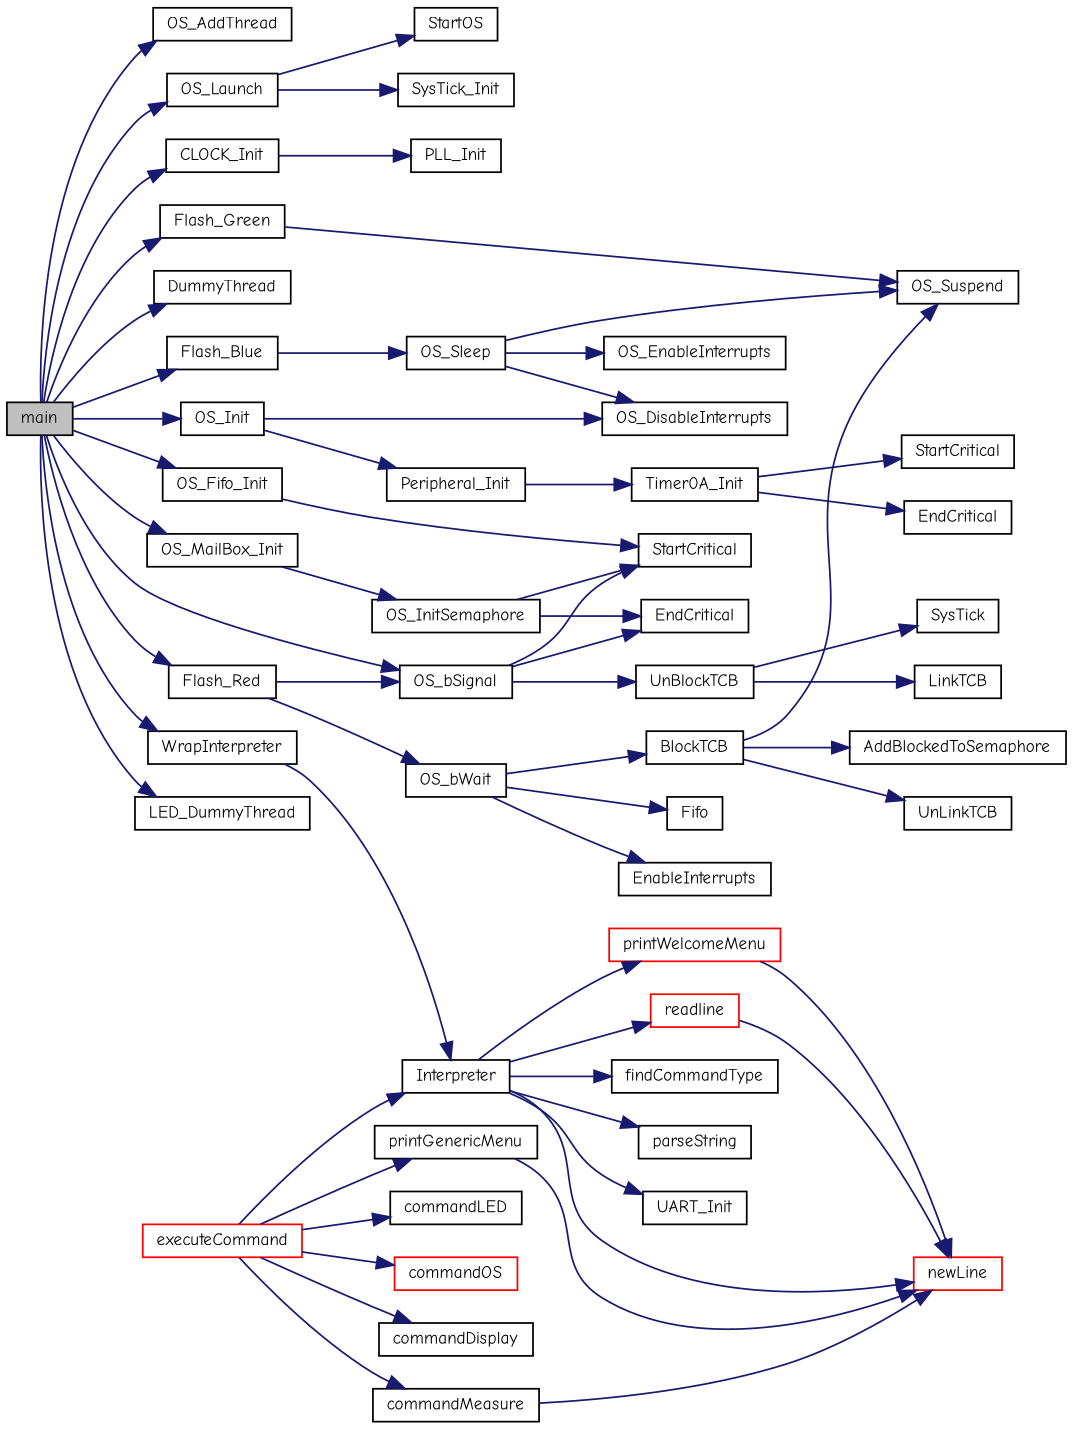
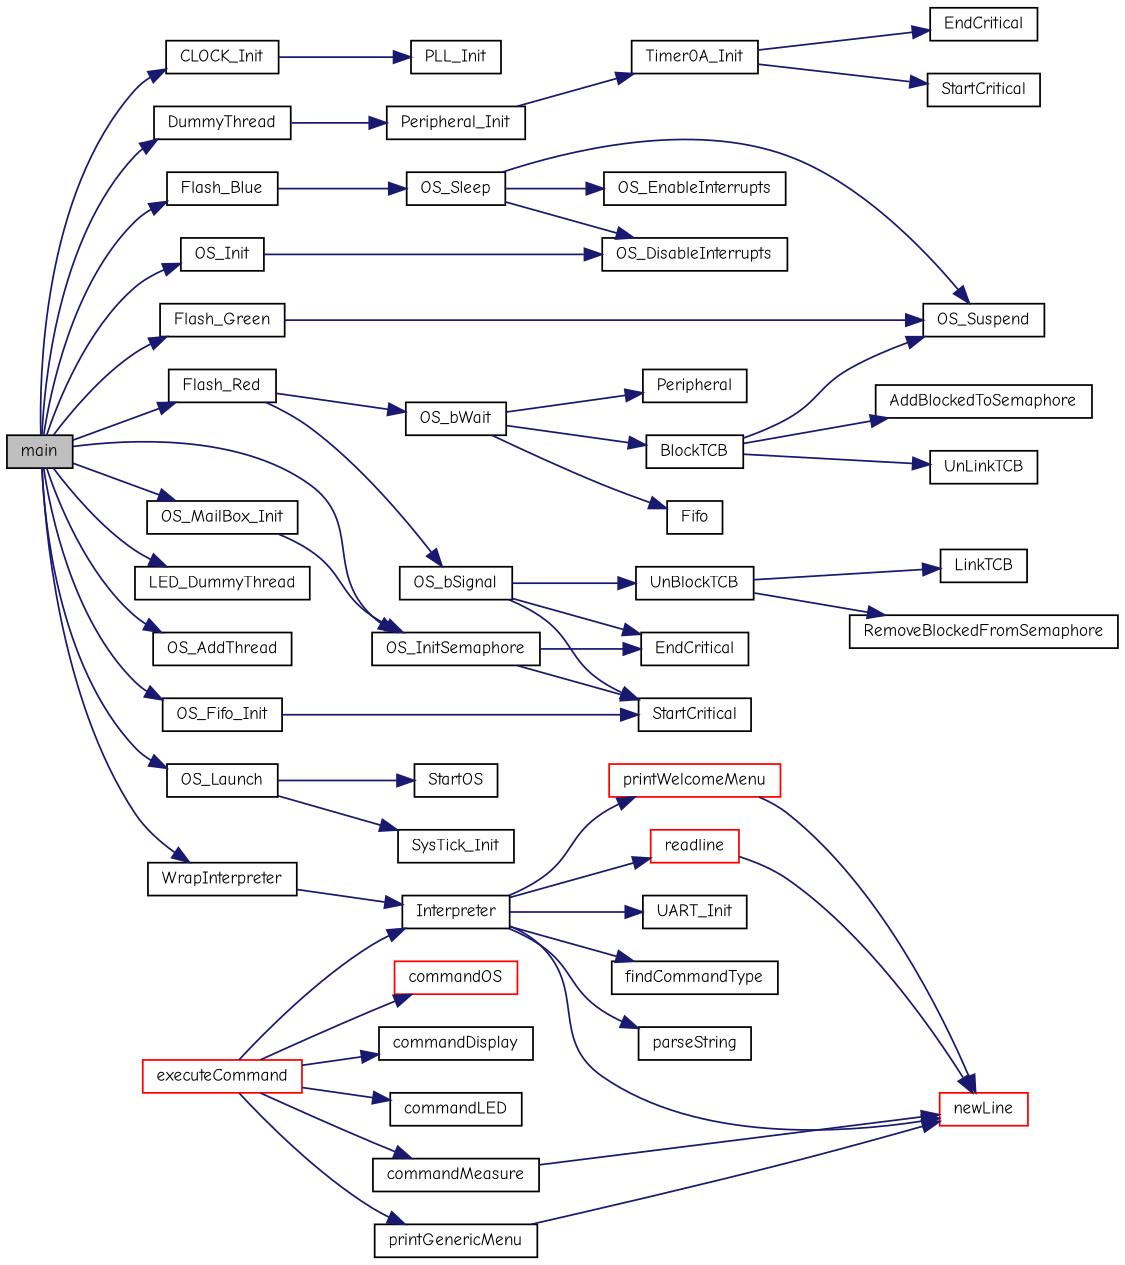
(322, 447) -> (330, 123)
(173, 604) -> (273, 465)
(958, 616) -> (984, 632)
(695, 879) -> (695, 386)
